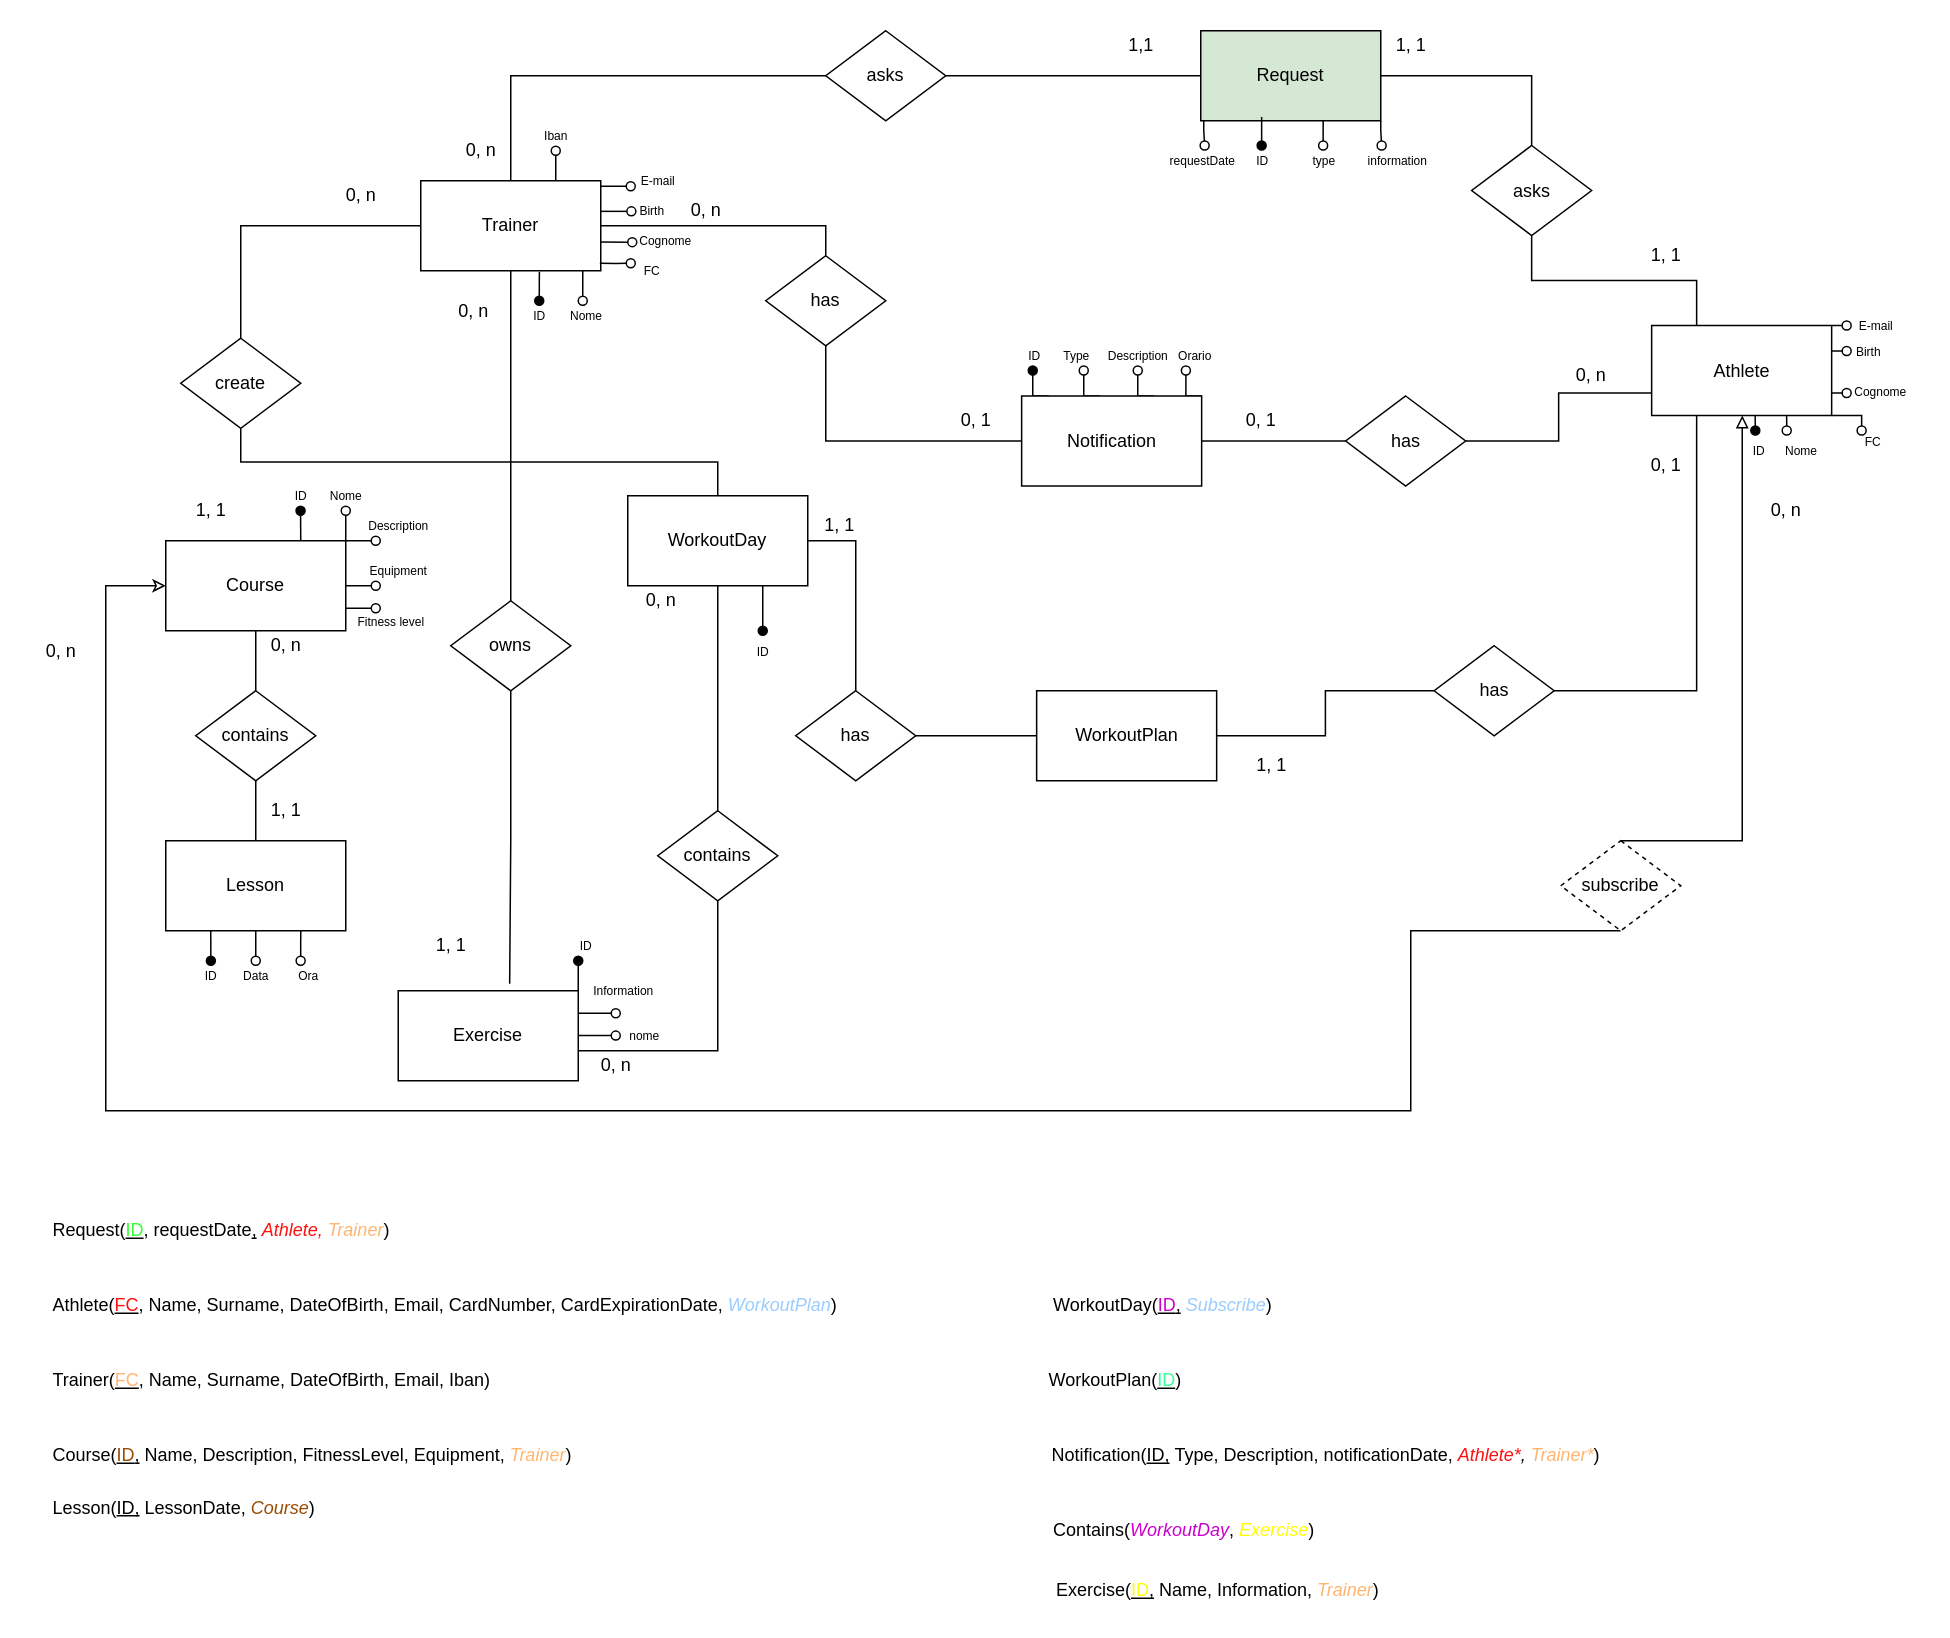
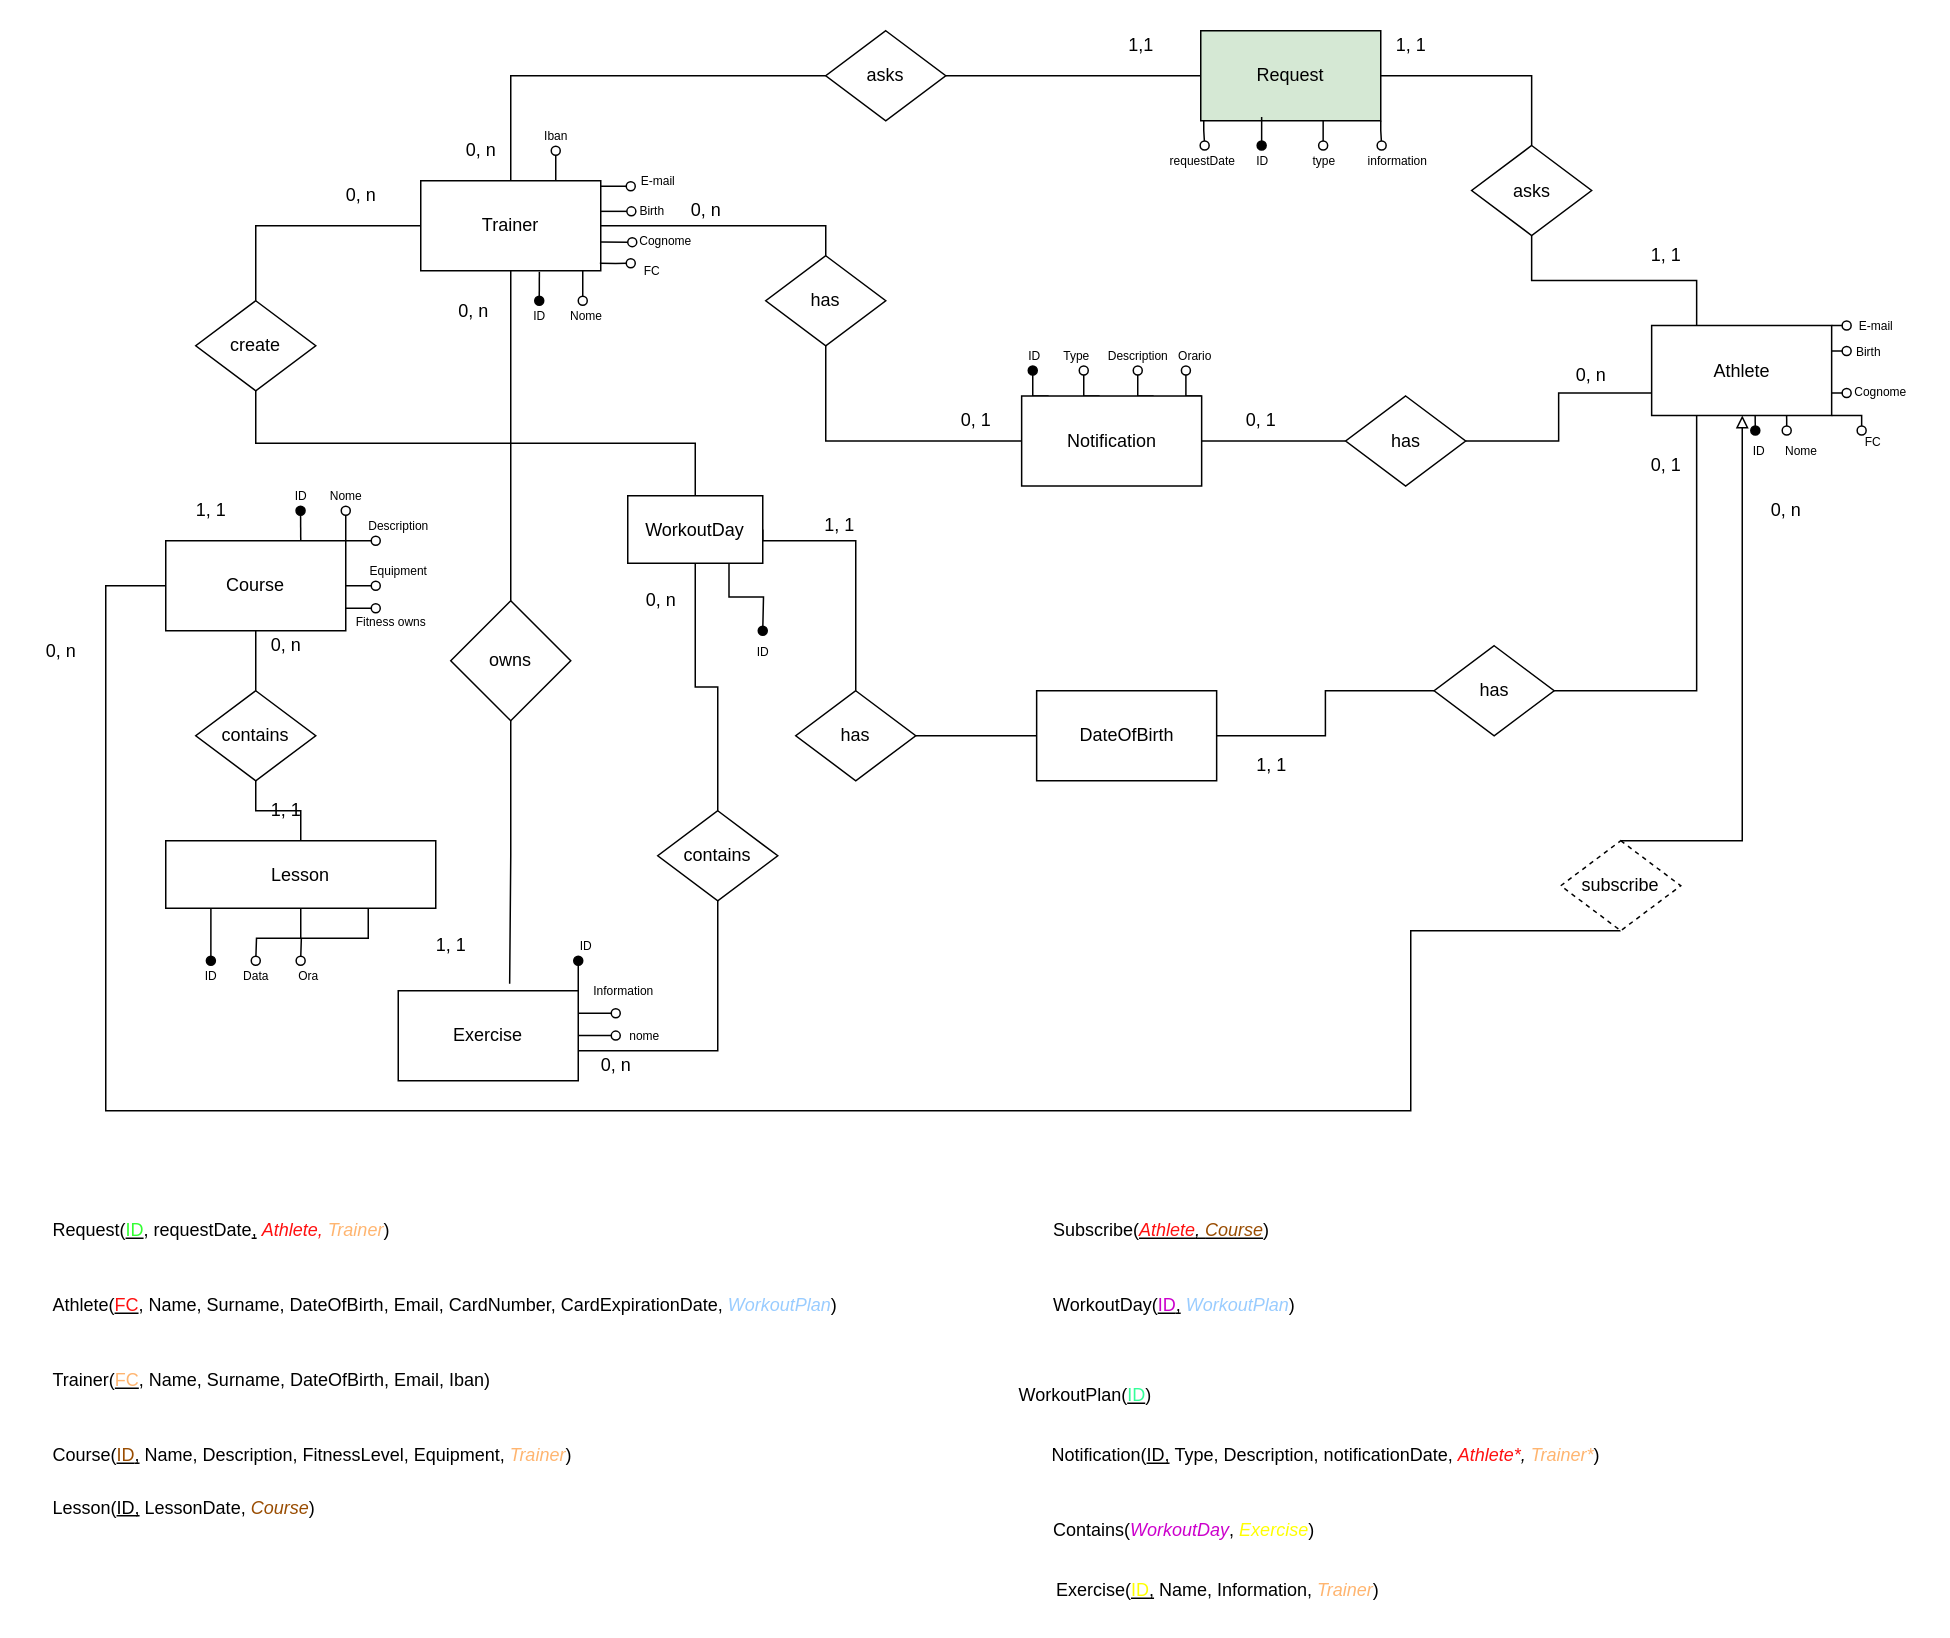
(241, 383) -> (256, 346)
(718, 541) -> (695, 530)
(154, 586) -> (158, 586)
(392, 622) -> (392, 622)
(511, 646) -> (511, 661)
(1127, 736) -> (1127, 736)
(256, 886) -> (301, 875)
none -> (1171, 1231)
(1175, 1306) -> (1185, 1306)
(1128, 1381) -> (1098, 1396)
